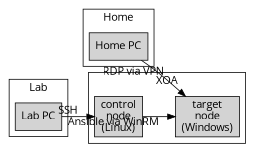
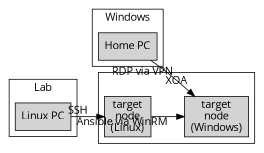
(119, 18) -> (128, 18)
(39, 117) -> (43, 117)
(119, 117) -> (128, 117)
